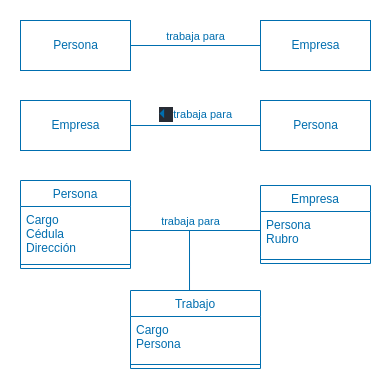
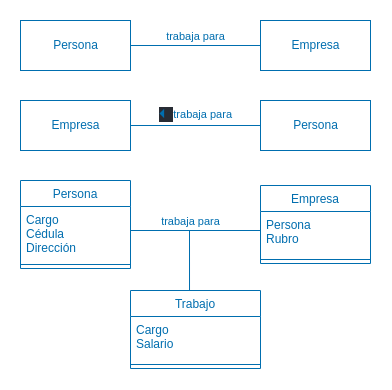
(153, 330) -> (153, 330)
